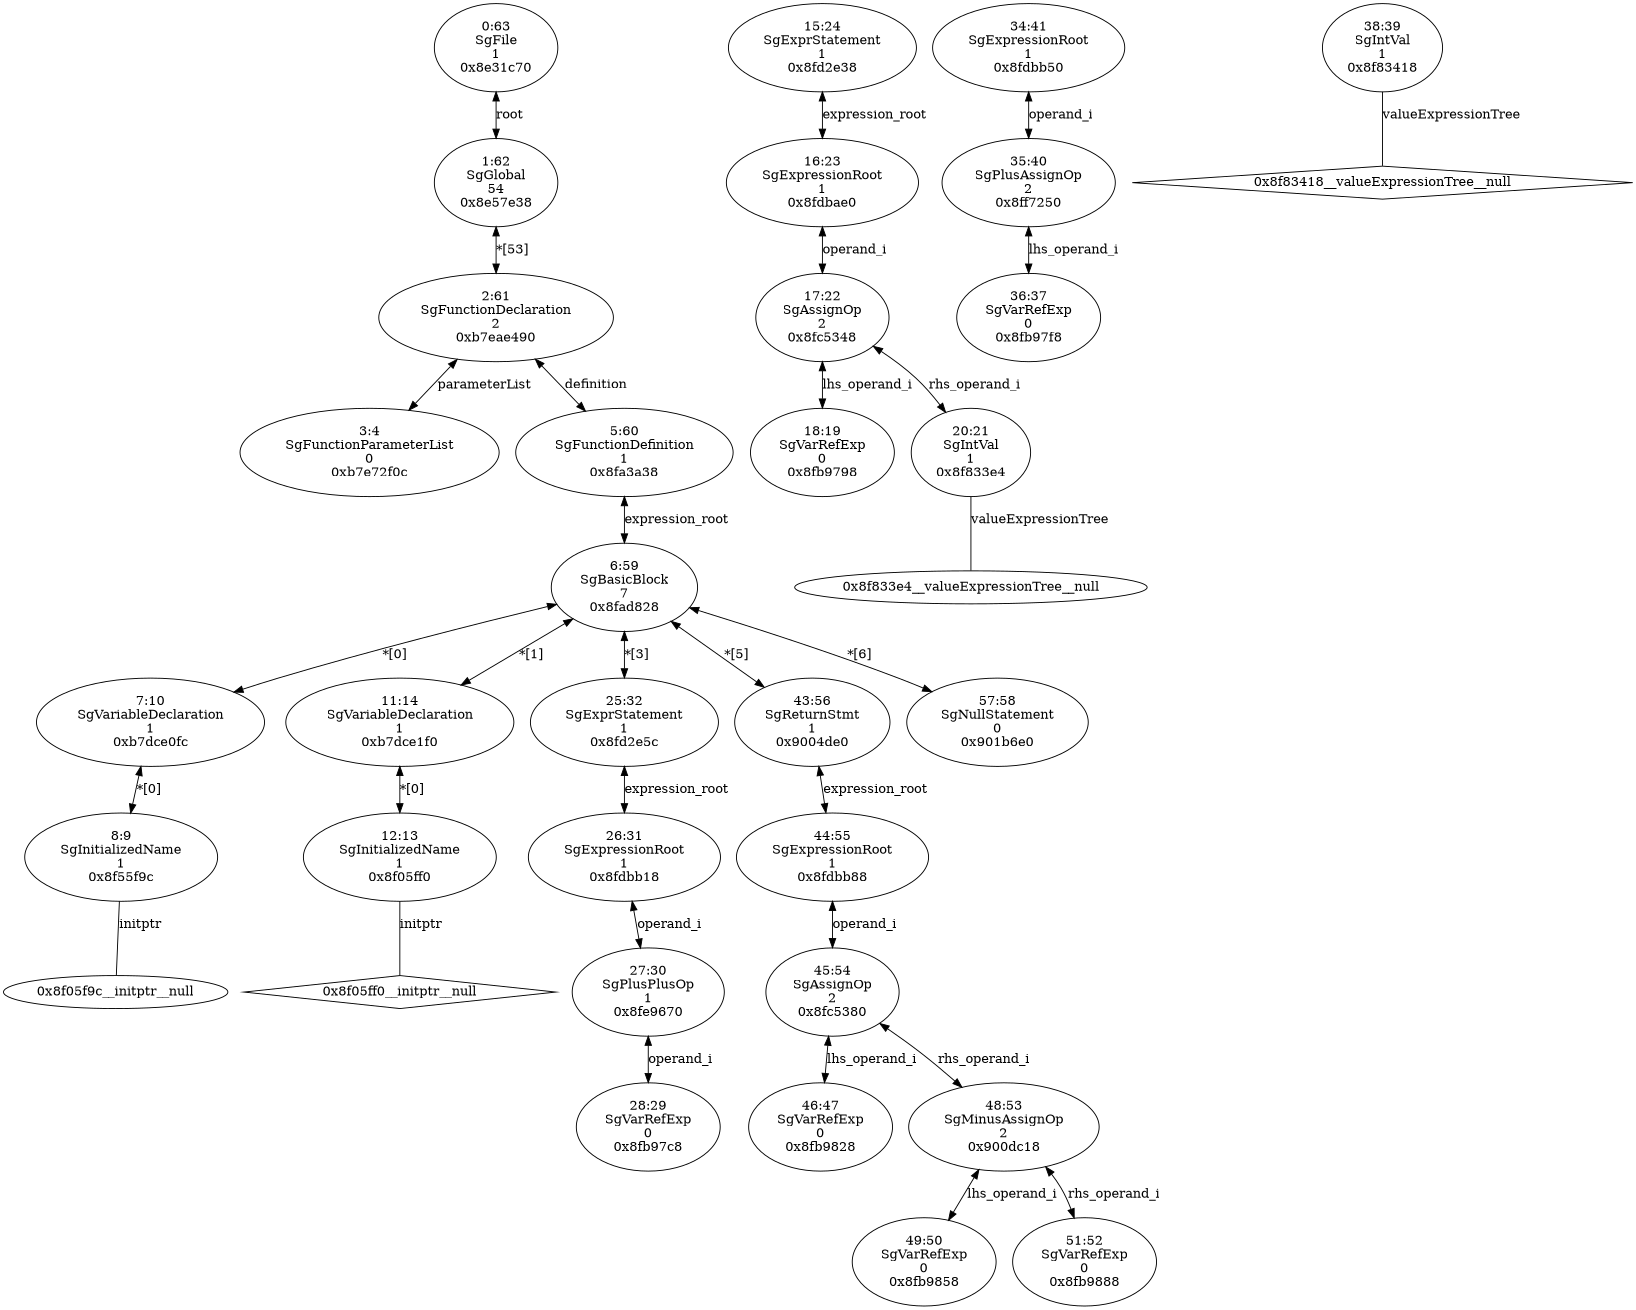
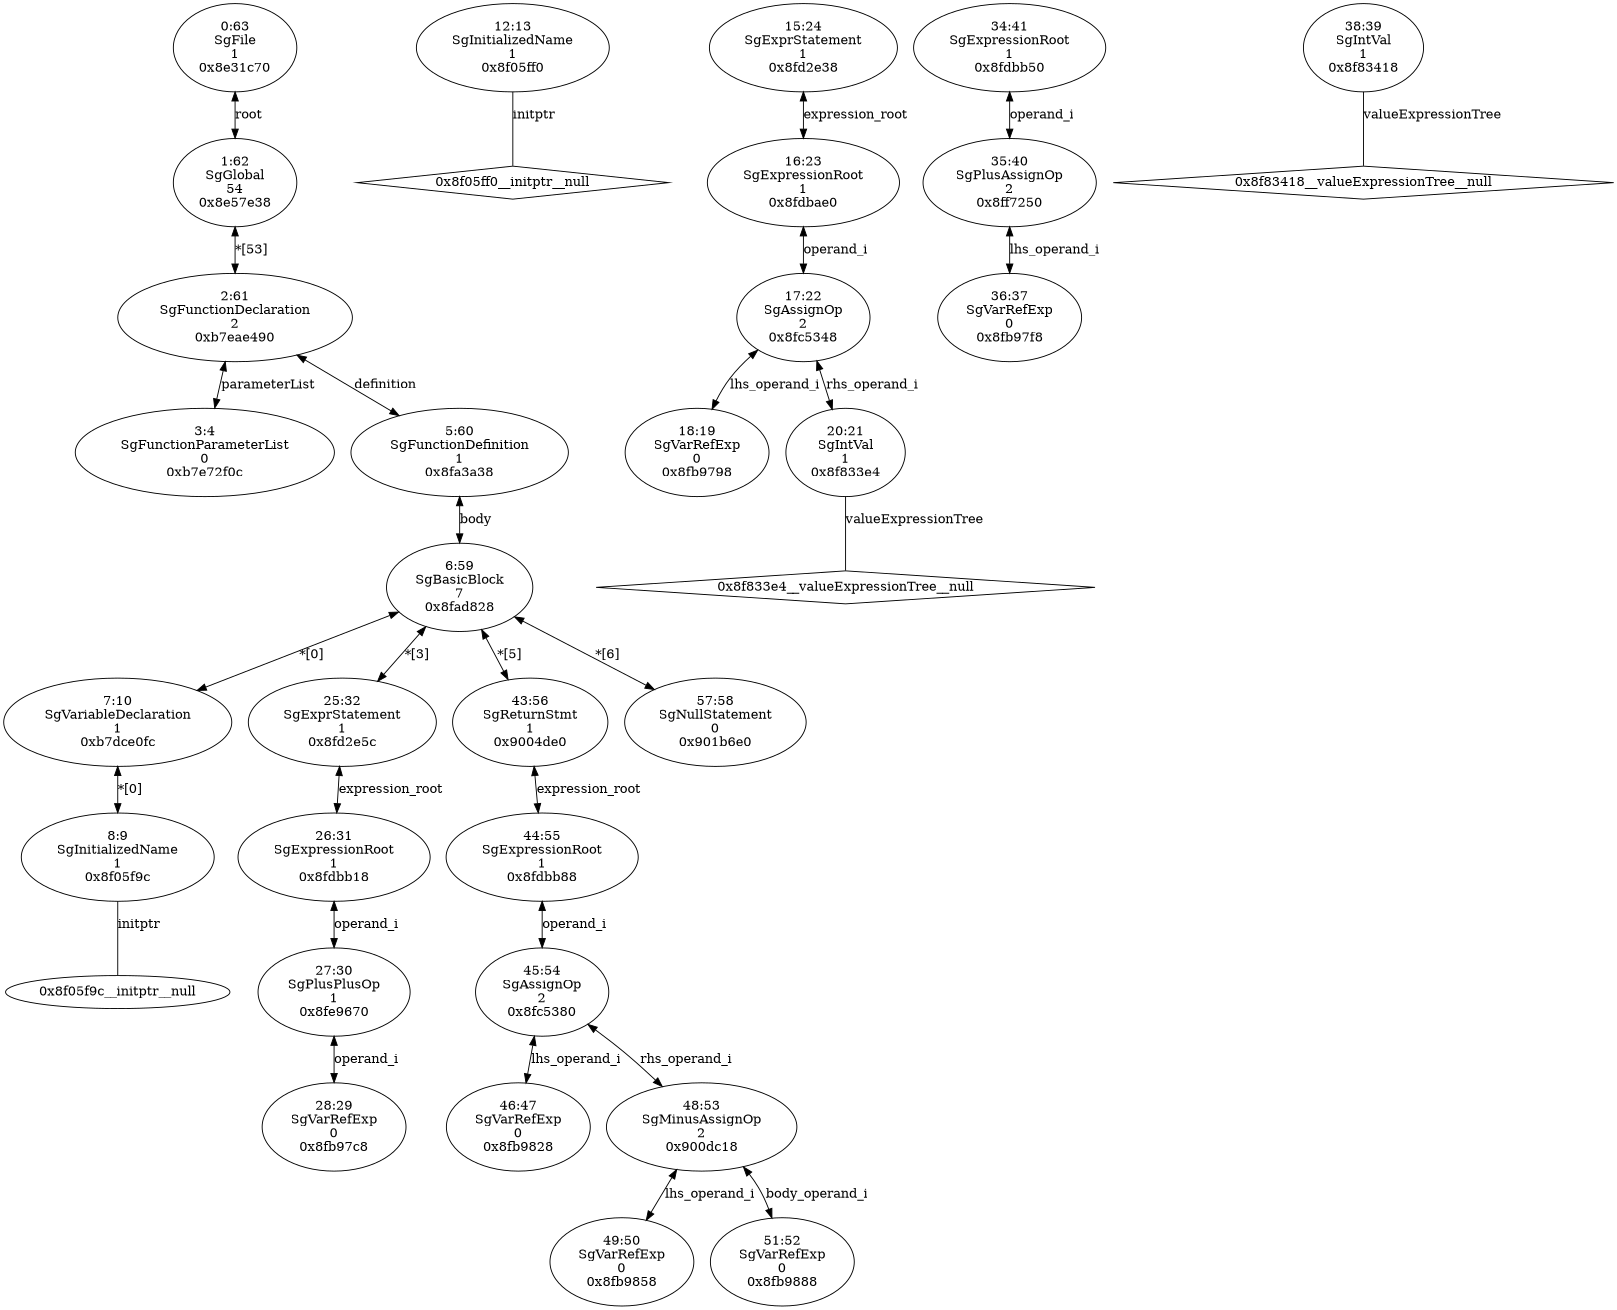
(677, 520) -> (476, 520)
(971, 587) -> (846, 587)
(400, 722) -> none
(121, 857) -> (118, 857)
(1114, 1194) -> (817, 1194)
